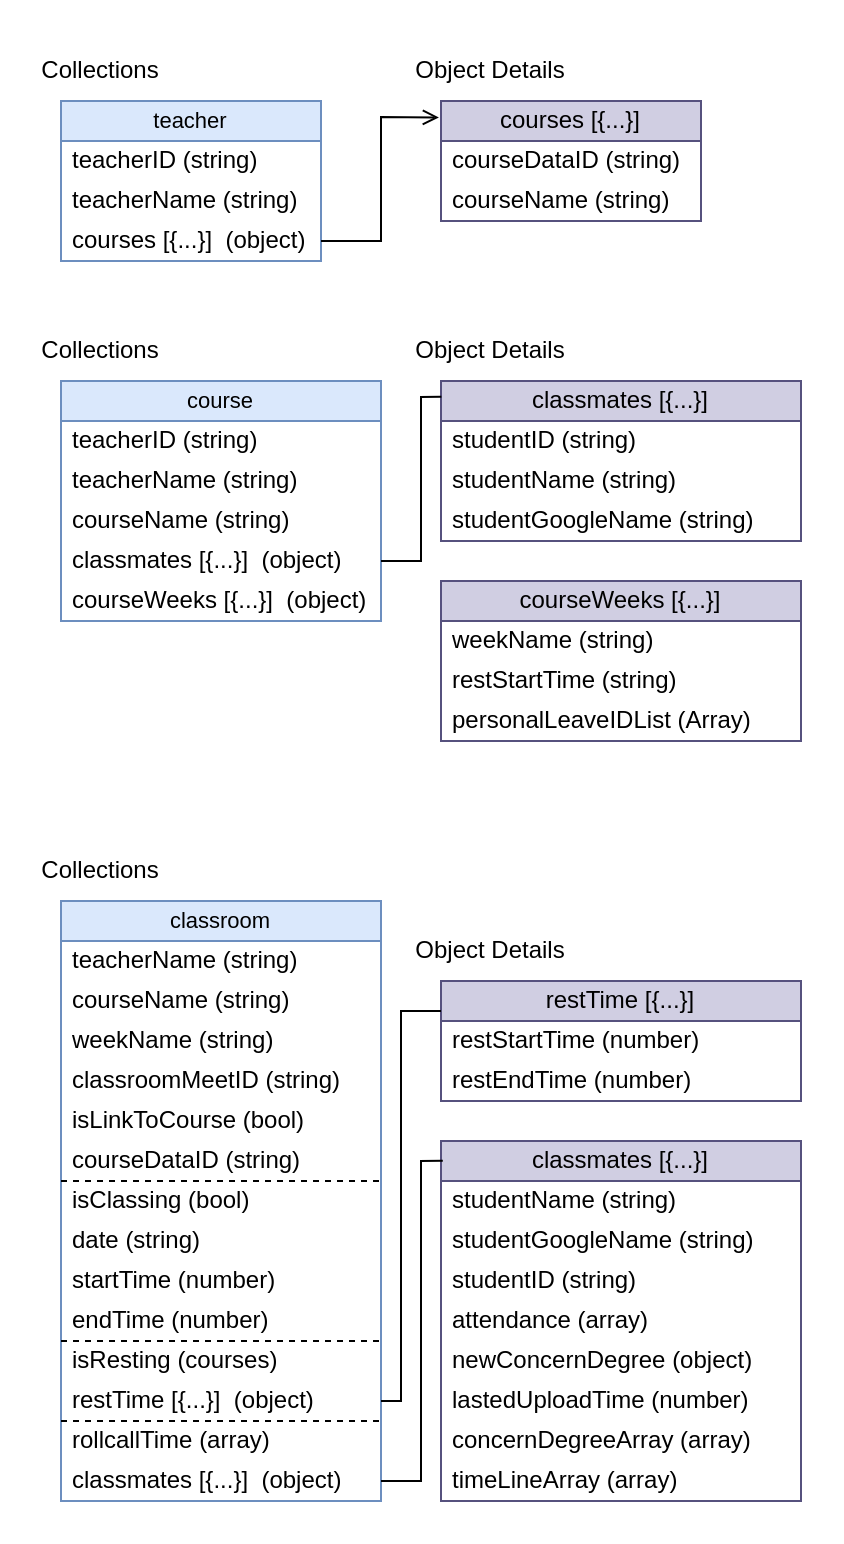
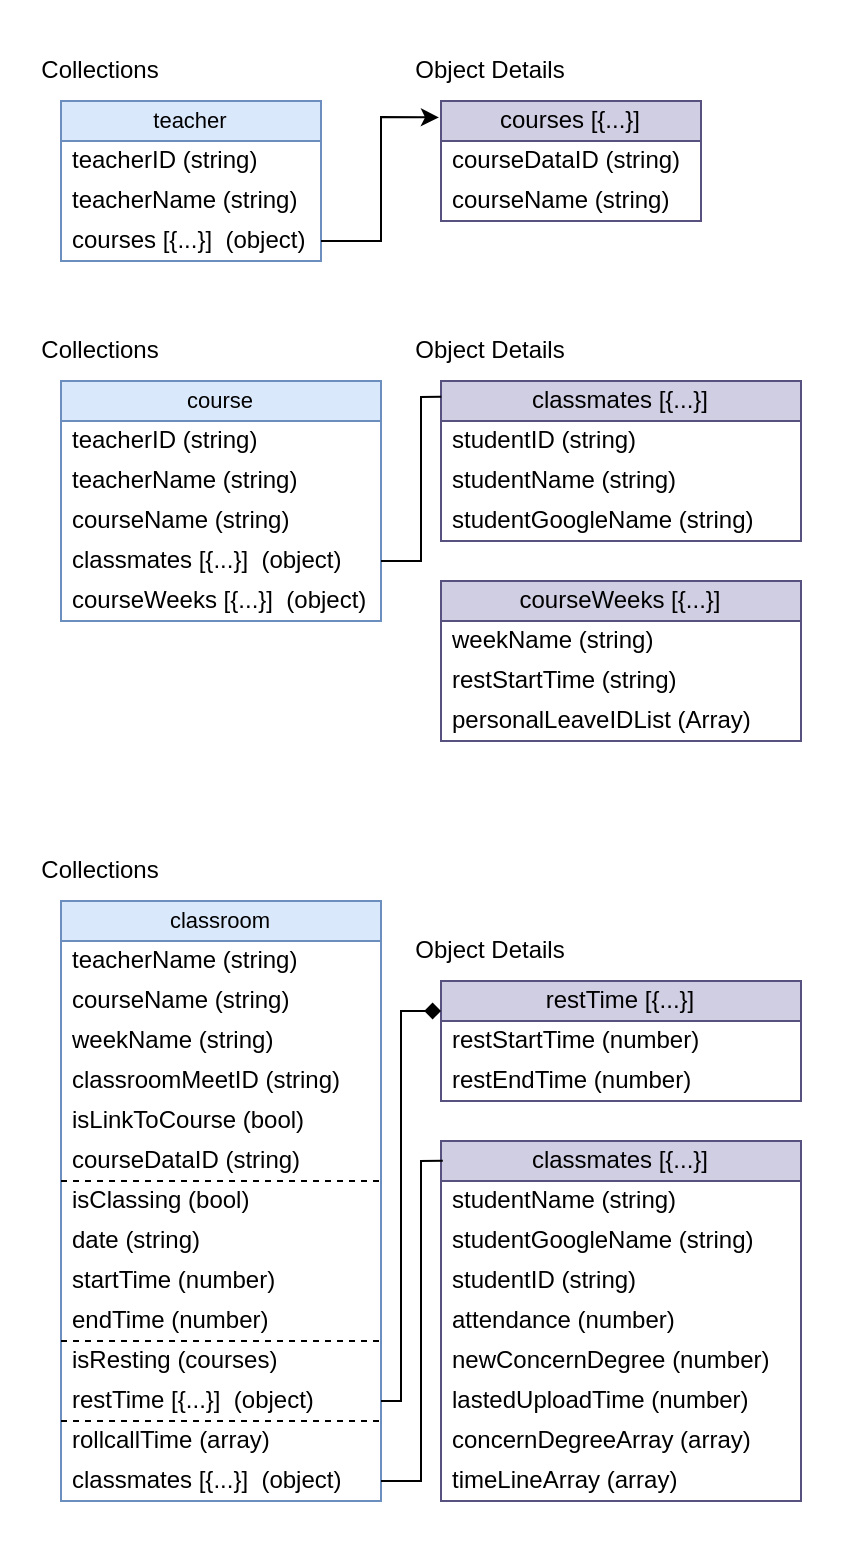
(427, 117) -> (424, 117)
(432, 1011) -> (425, 1011)
(574, 1321) -> (581, 1321)
(618, 1361) -> (618, 1361)
